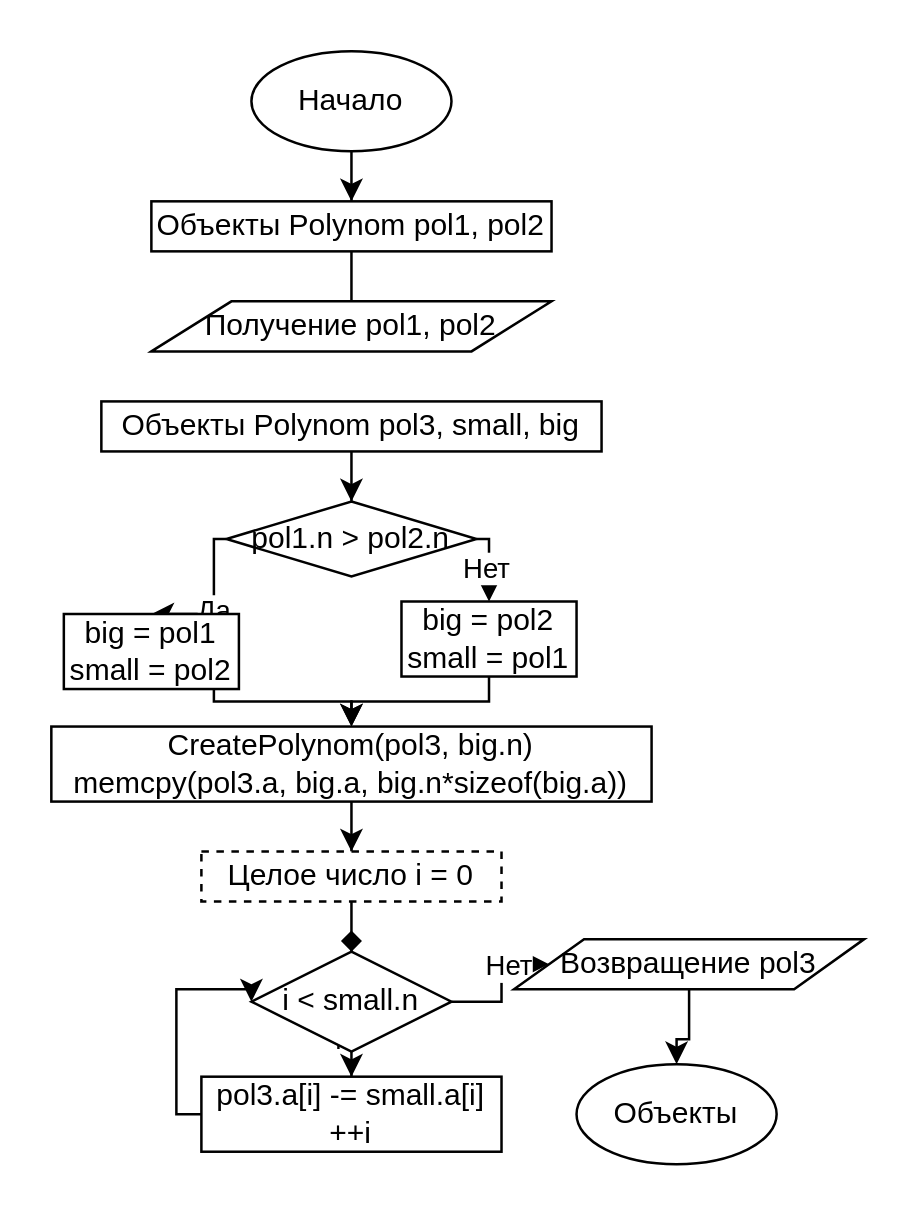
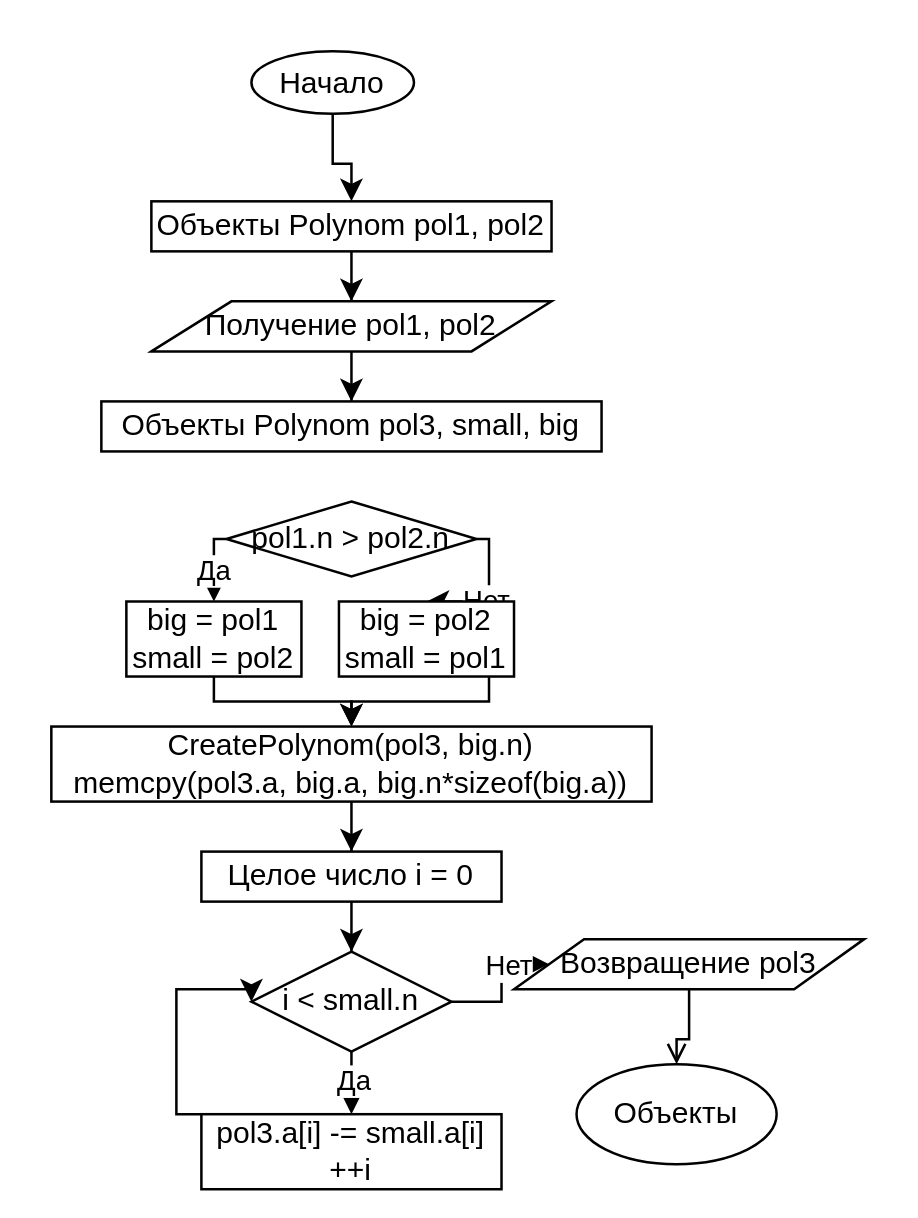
(351, 101) -> (333, 83)
(351, 290) -> (351, 283)
none -> (351, 384)
(351, 484) -> none
(489, 639) -> (426, 639)
(151, 651) -> (214, 639)
(351, 876) -> (351, 876)
(351, 931) -> (351, 932)
(676, 1046) -> (676, 1050)
(351, 1114) -> (351, 1151)
